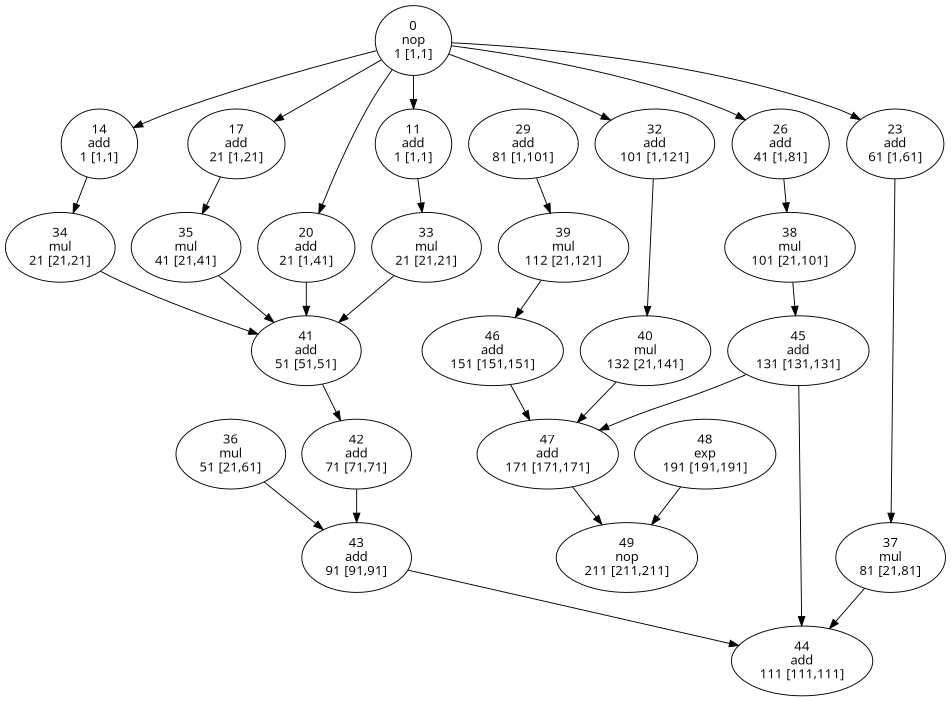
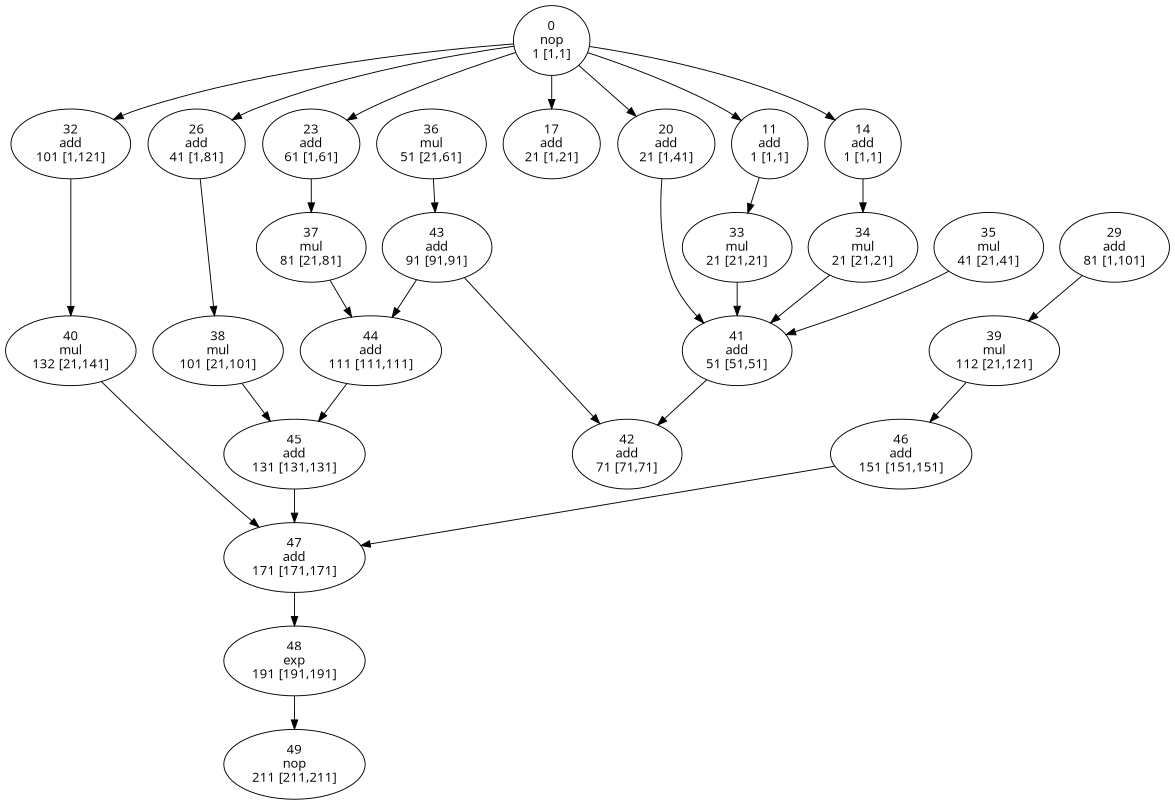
(213, 191) -> none
(357, 501) -> (529, 347)
(800, 501) -> (335, 399)
(584, 502) -> (294, 604)
